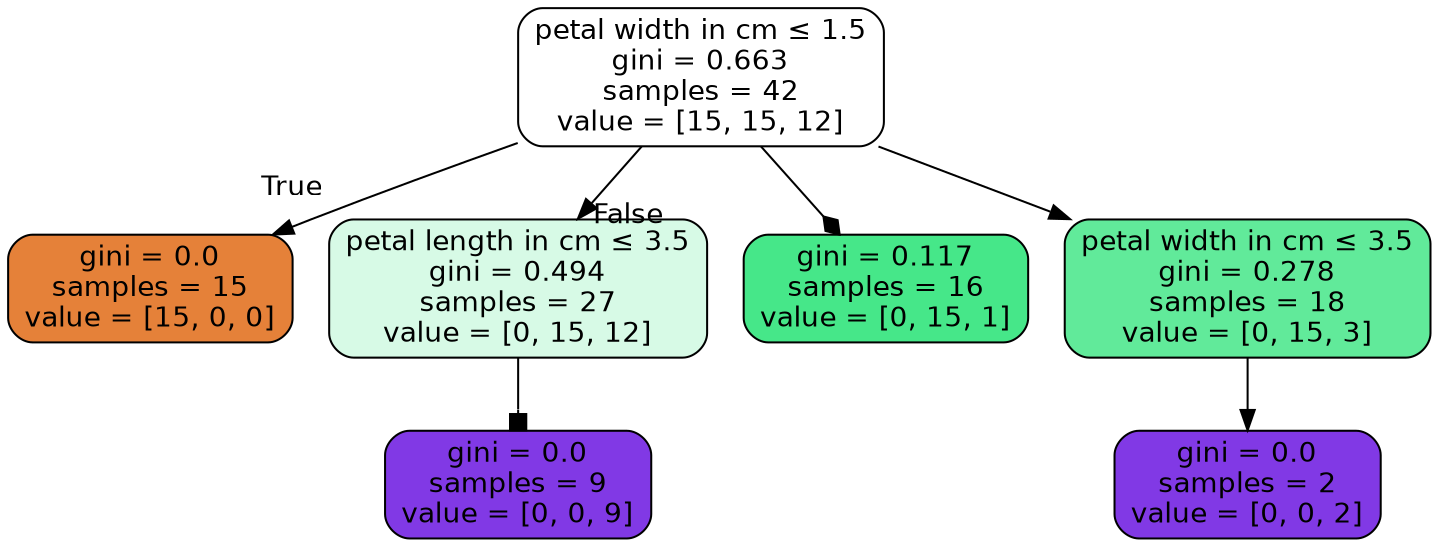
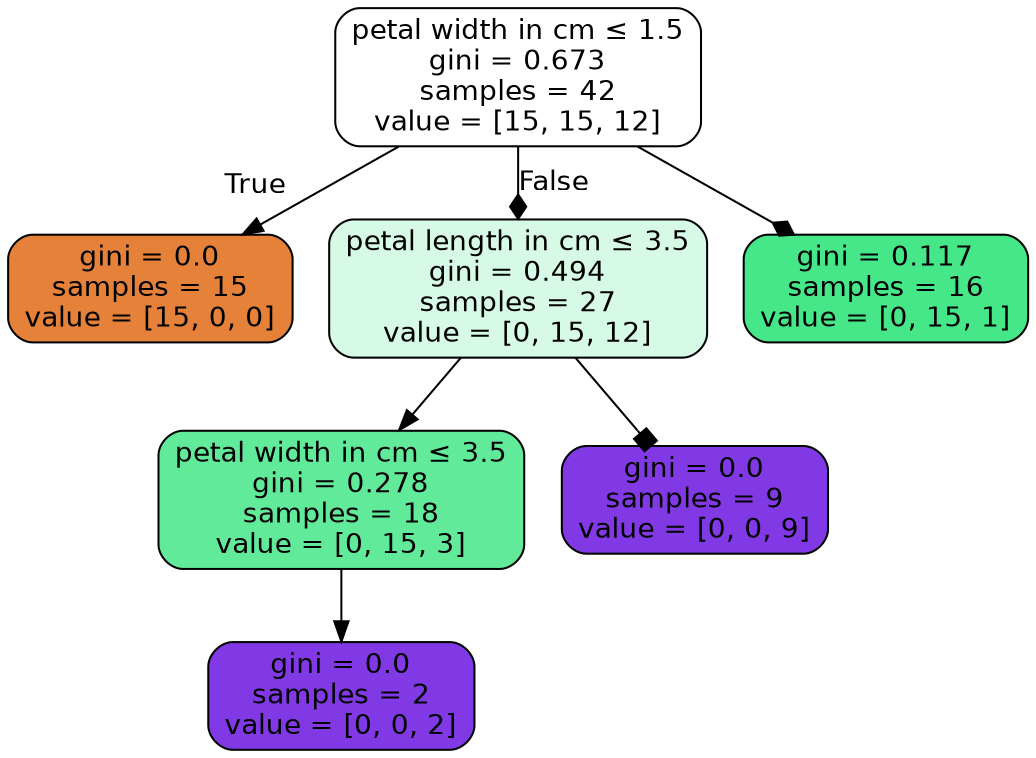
(701, 61) -> (518, 61)
(617, 175) -> (518, 170)
(964, 179) -> (437, 386)
